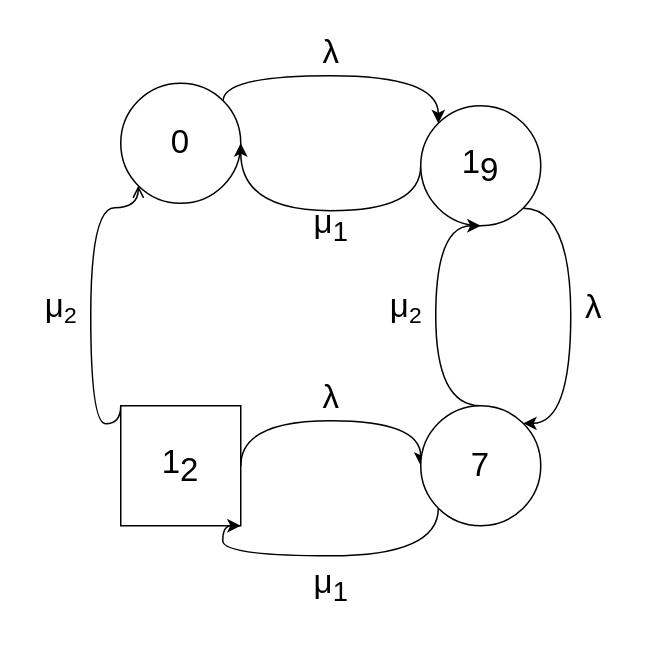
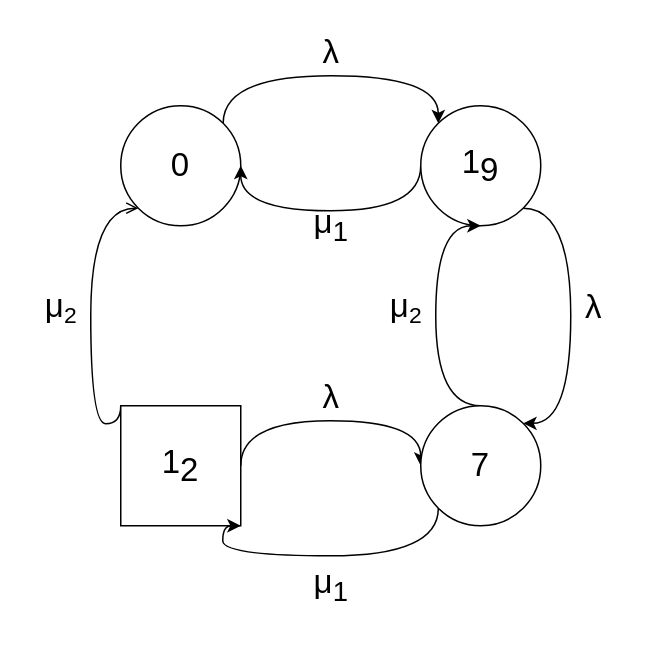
(181, 143) -> (181, 166)
